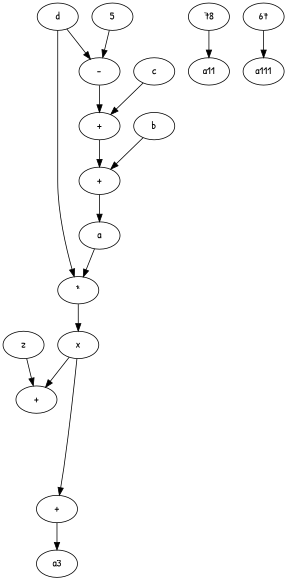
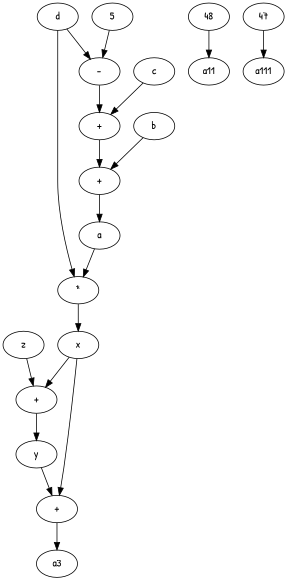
(209, 17) -> (209, 17)
(264, 17) -> (264, 17)
none -> (36, 454)
